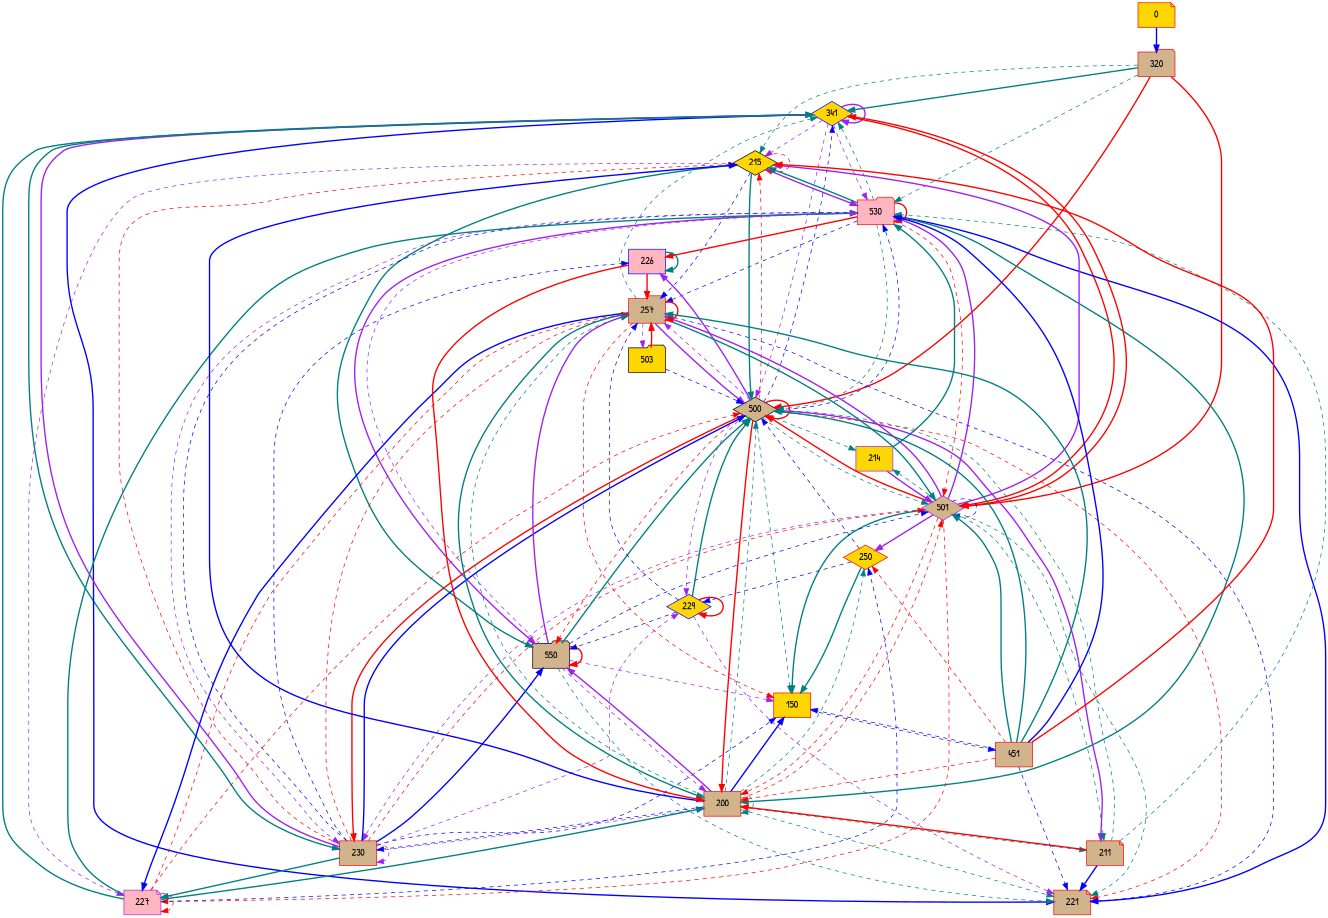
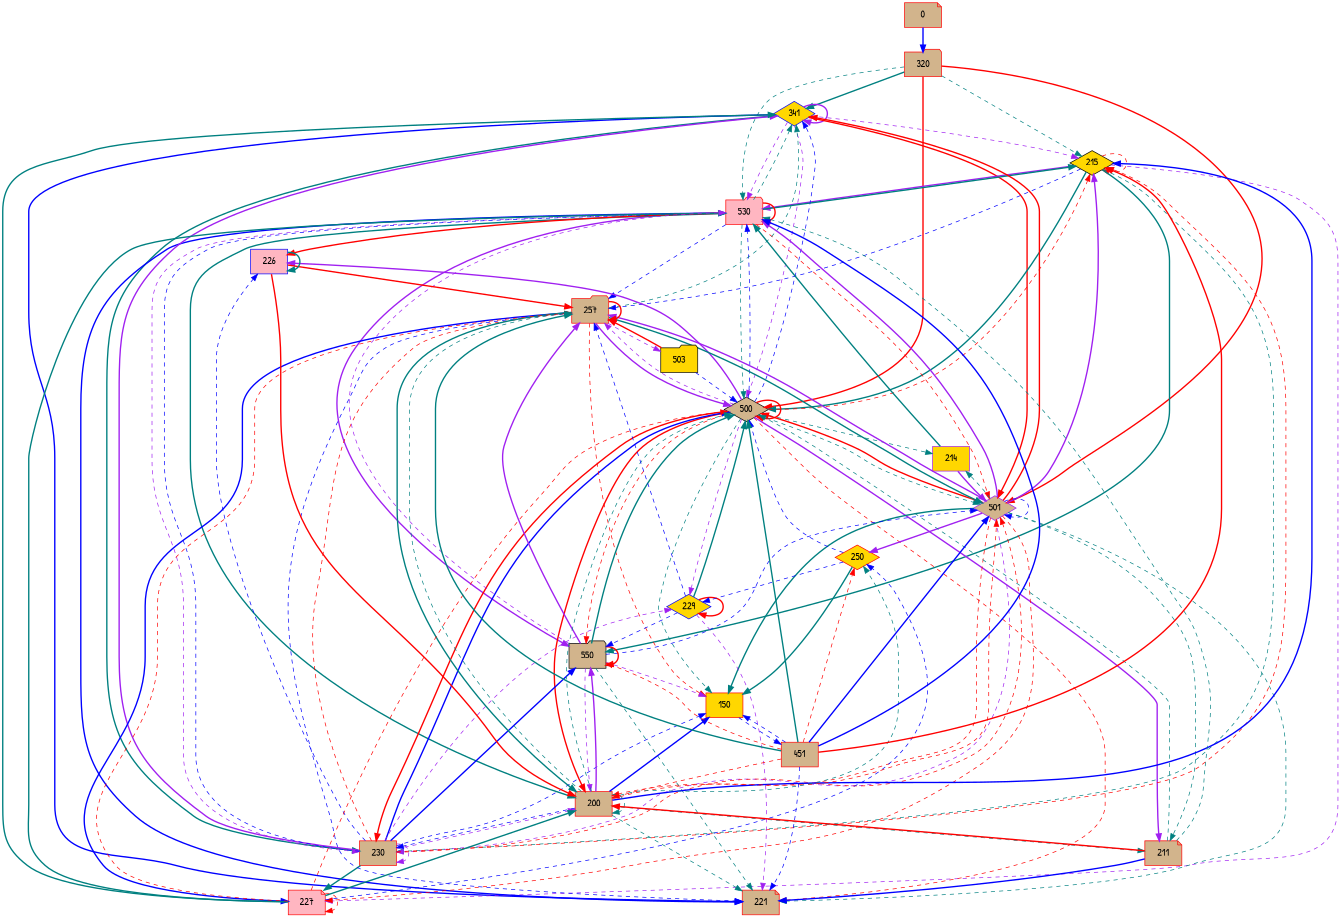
(1156, 15) -> (923, 15)
(1001, 624) -> (892, 638)
none -> (693, 713)
none -> (1178, 770)
(142, 902) -> (307, 902)
